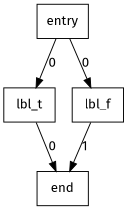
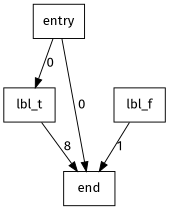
(78, 59) -> (73, 100)
(52, 147) -> (67, 147)
